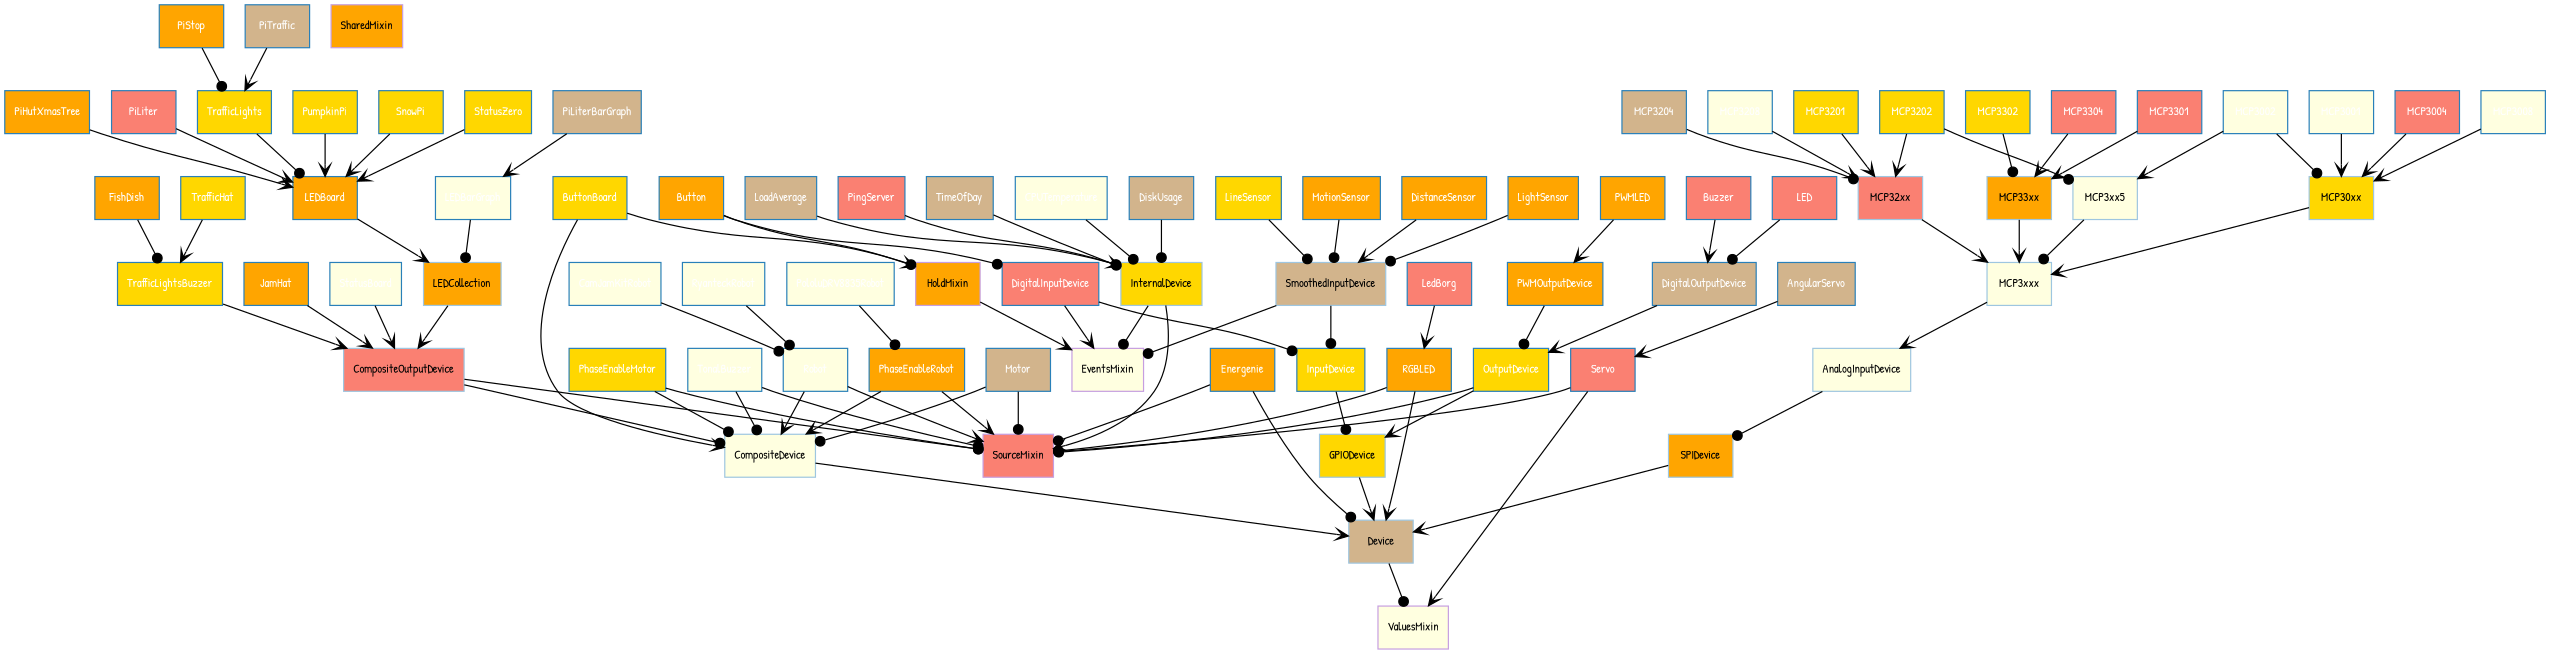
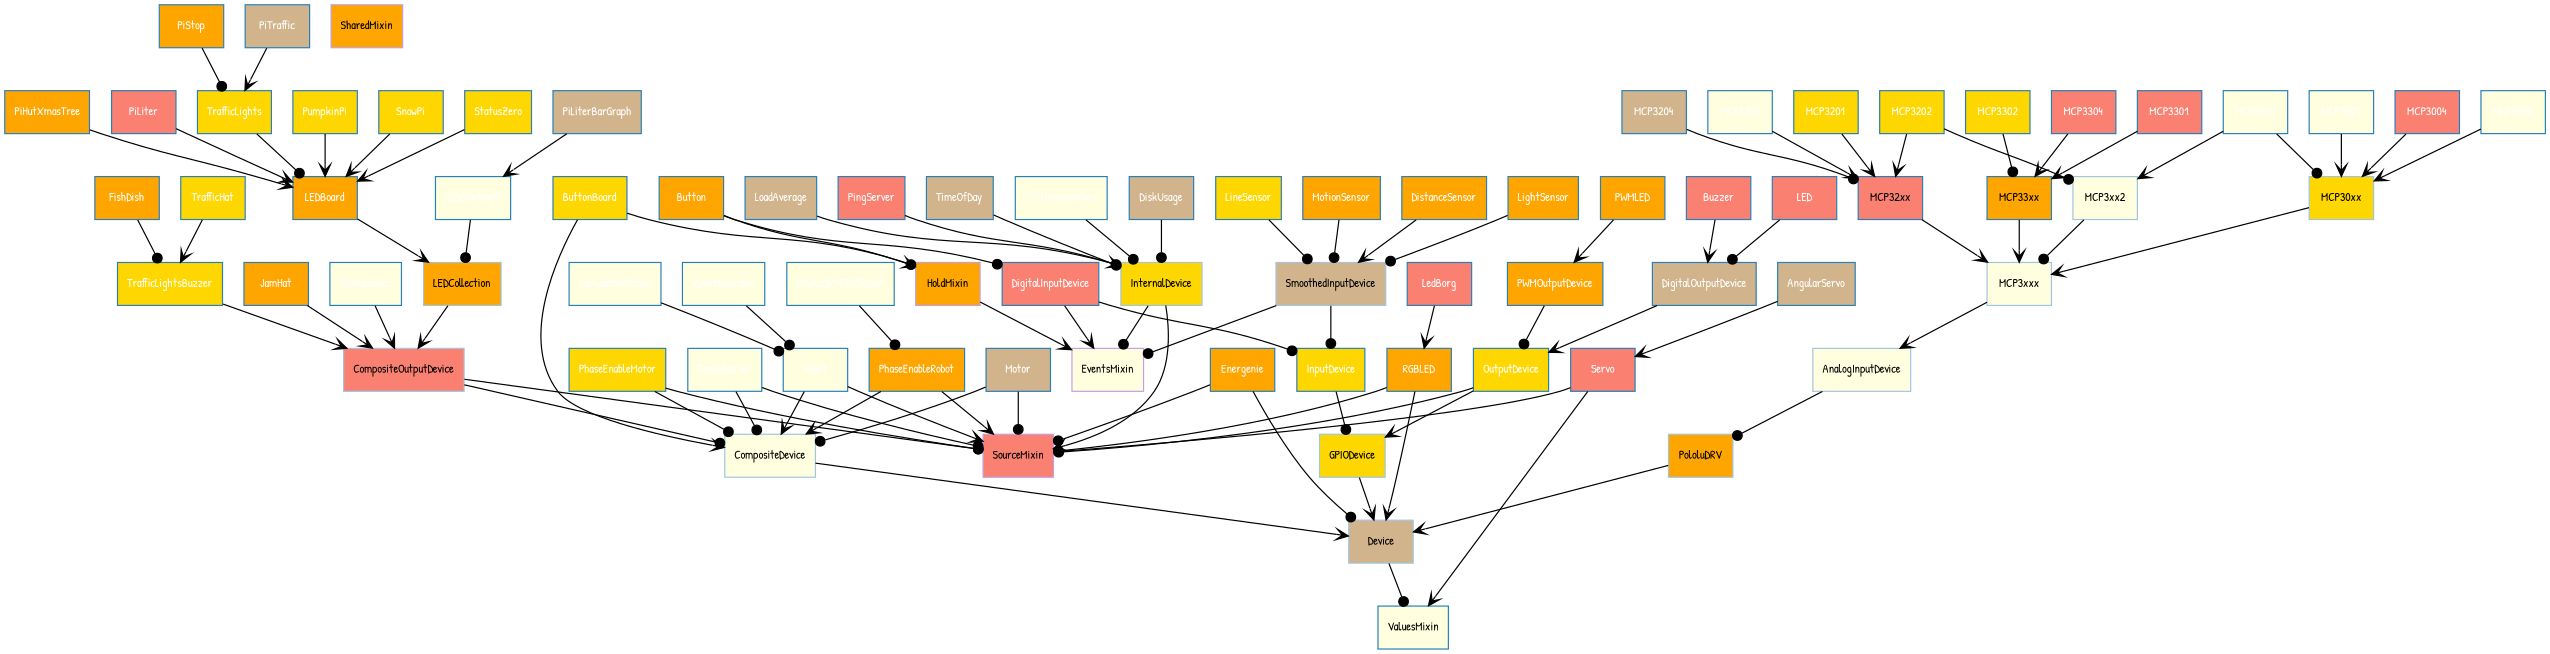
(1890, 198) -> (1890, 198)
(2019, 198) -> (2019, 198)
(2105, 198) -> (2105, 198)
(1701, 456) -> (1701, 456)
(1413, 628) -> (1413, 628)
